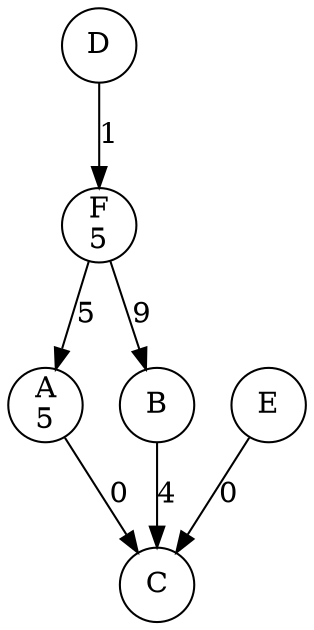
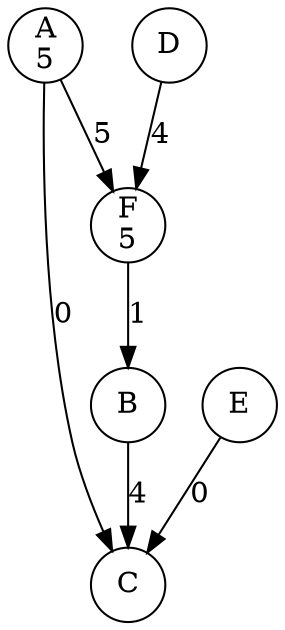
(110, 135) -> (161, 135)
(75, 305) -> (82, 126)
(143, 315) -> (138, 315)
